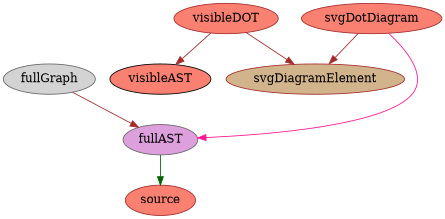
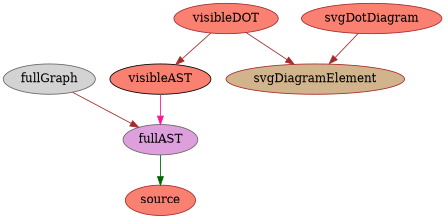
(348, 122) -> (160, 105)
